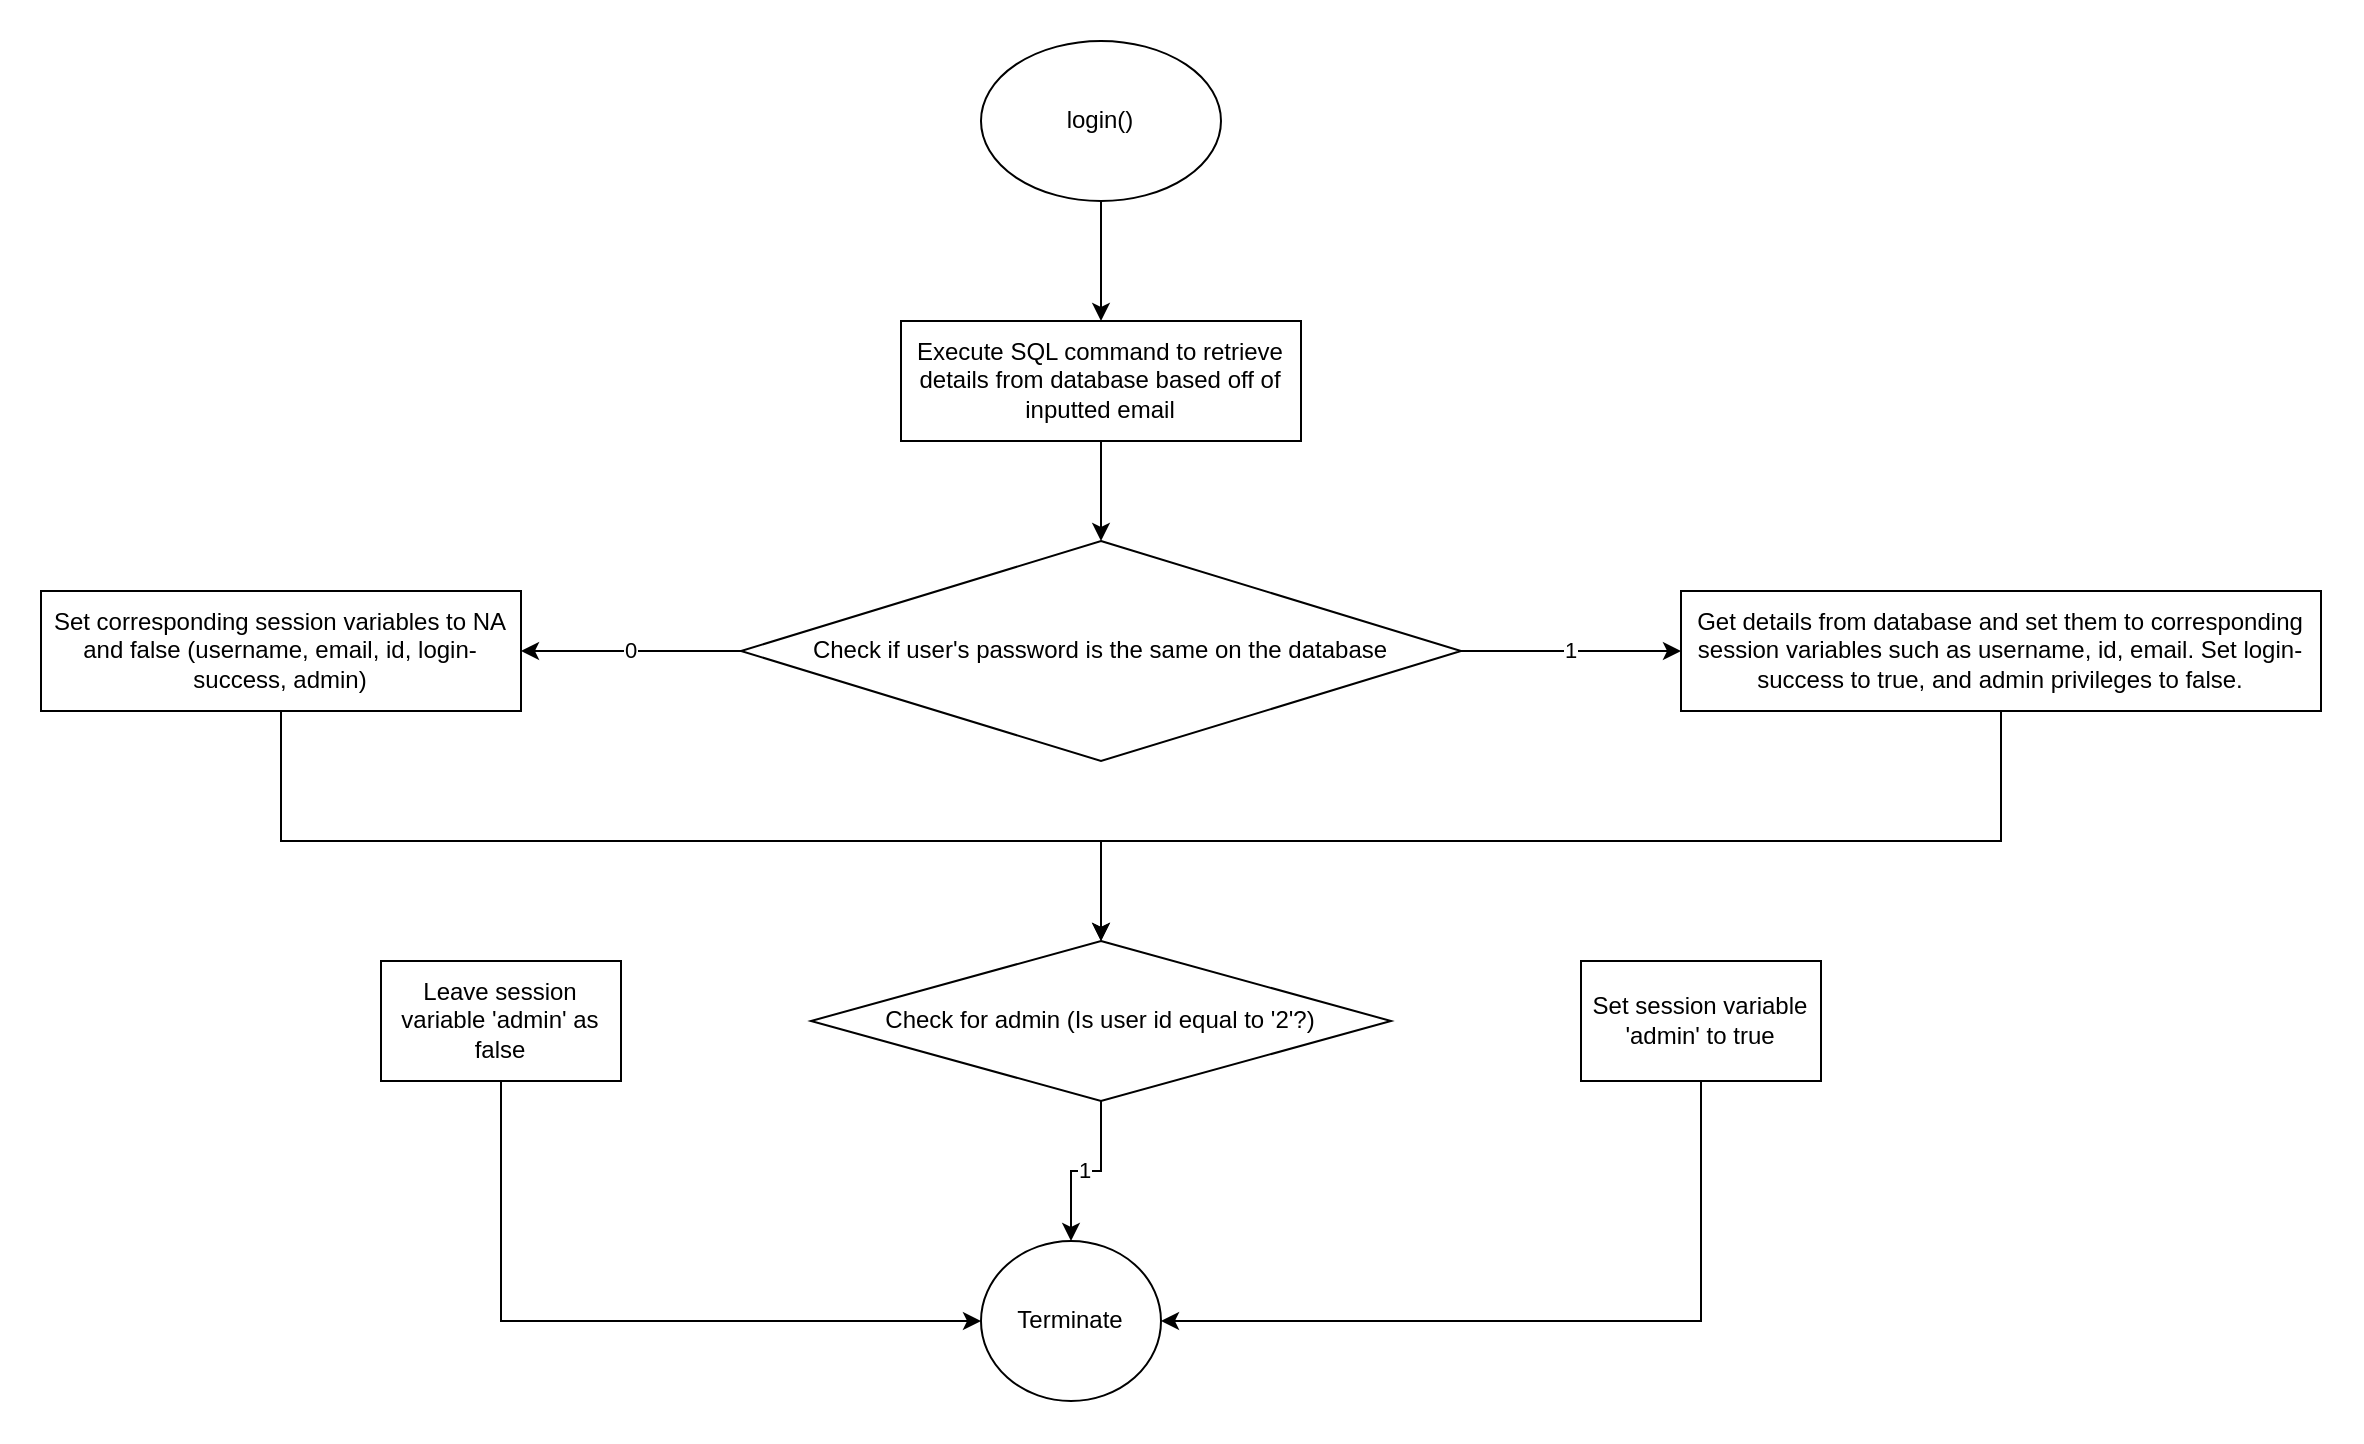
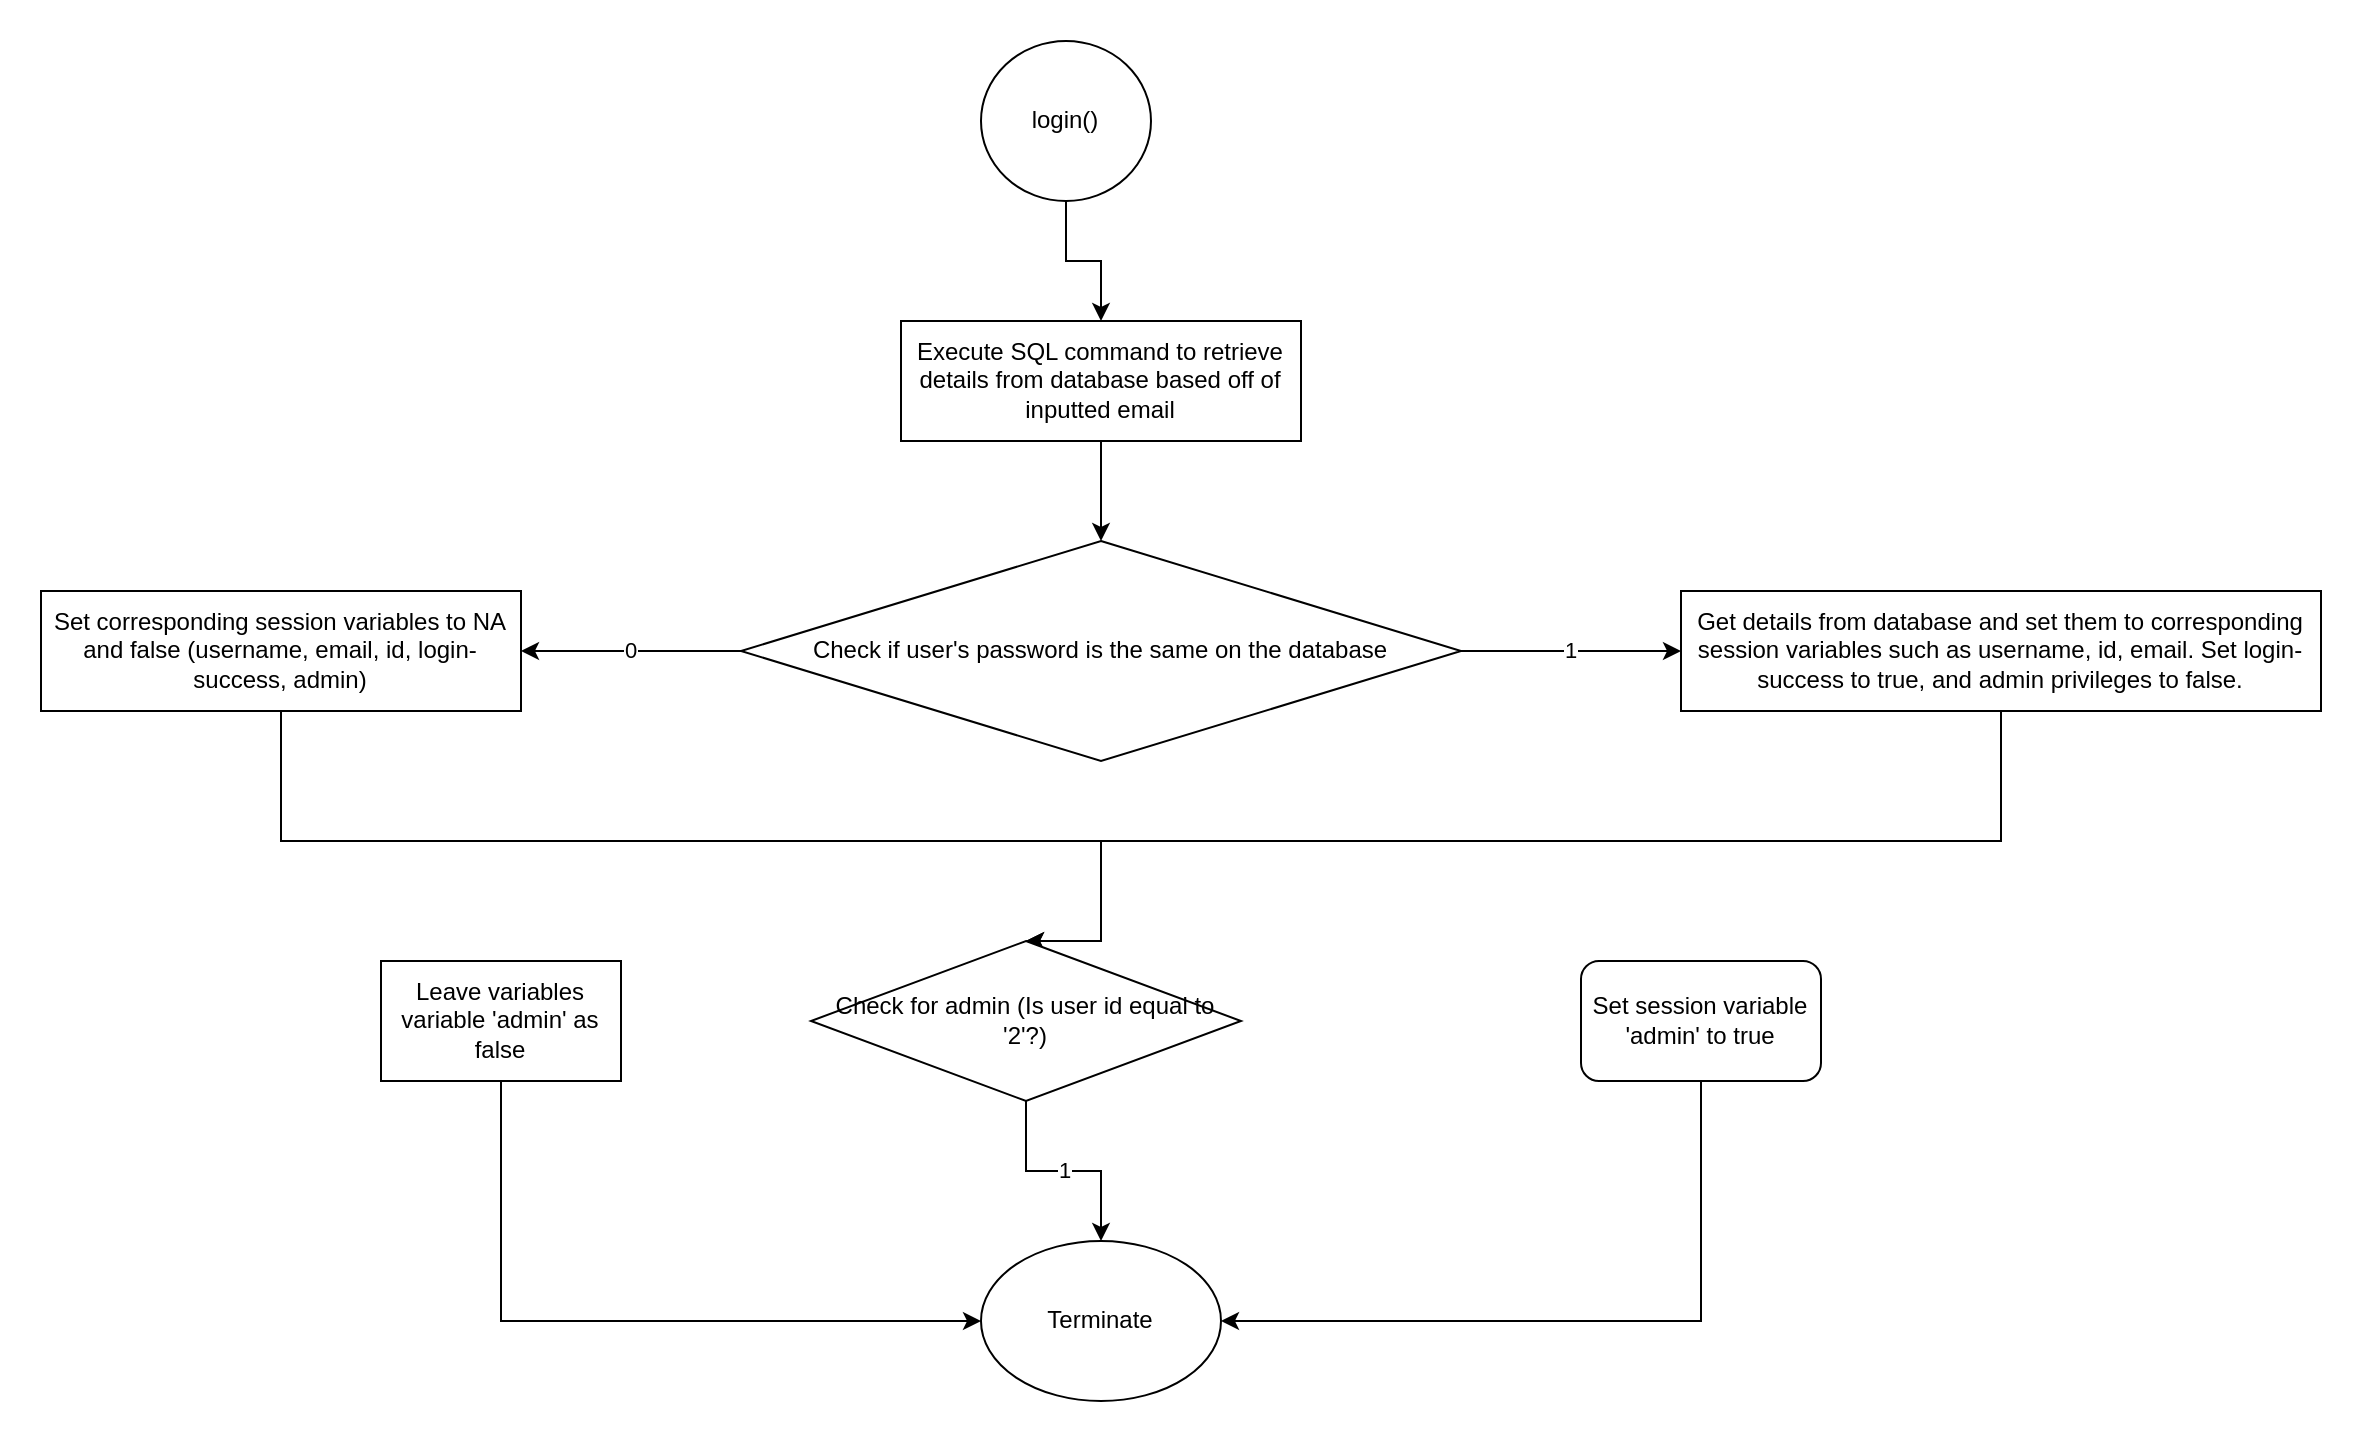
(1101, 121) -> (1066, 121)
(501, 1021) -> (501, 1021)
(1101, 1021) -> (1026, 1021)
(1701, 1021) -> (1701, 1021)
(1071, 1321) -> (1101, 1321)
